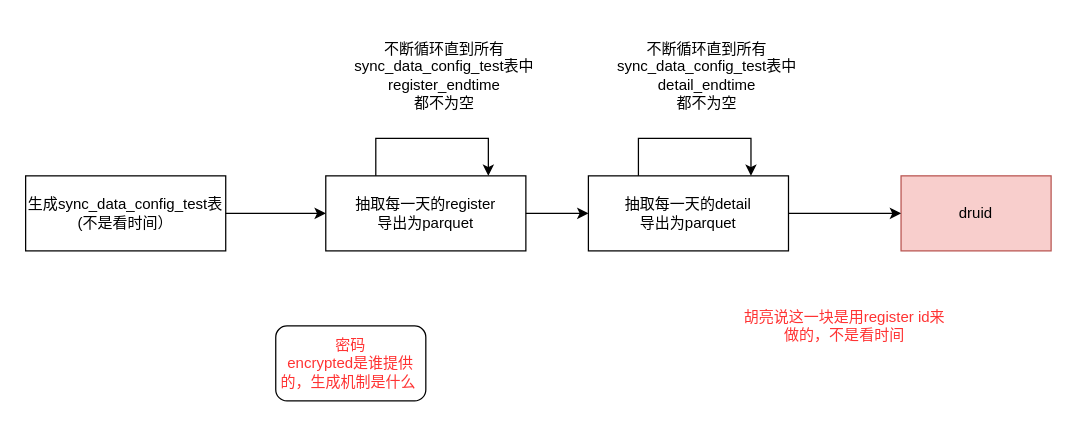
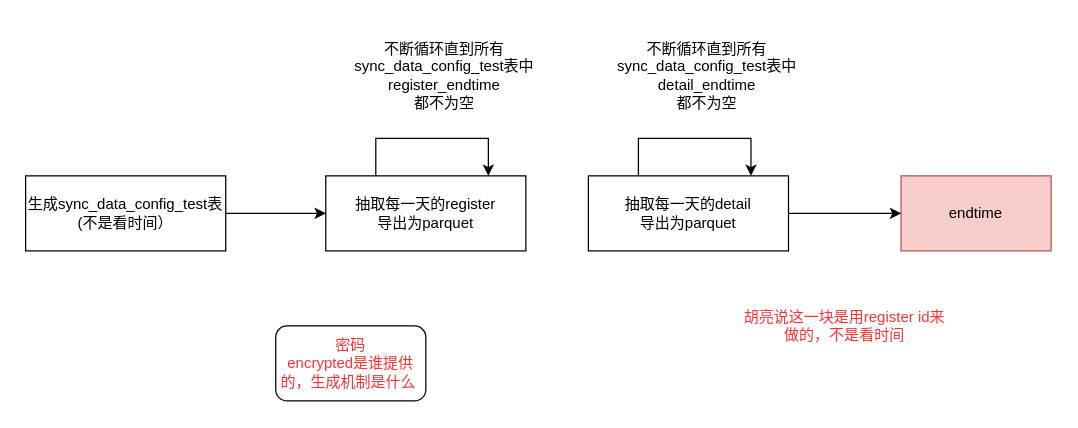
(553, 213) -> none
(976, 213) -> (976, 213)
